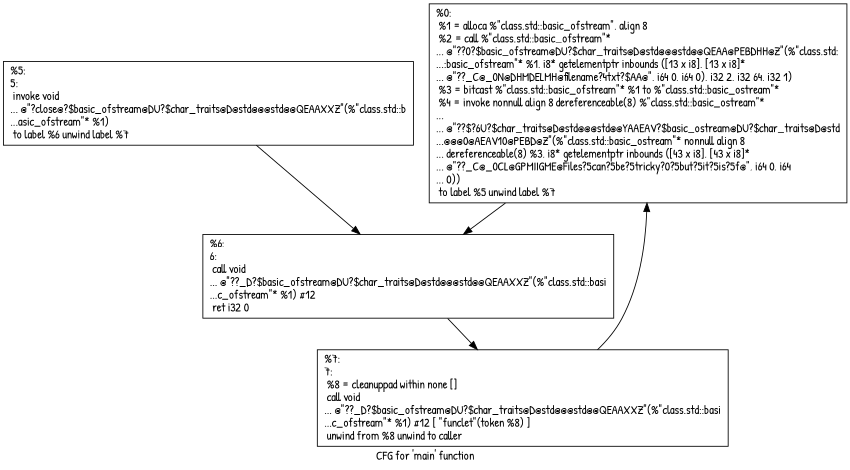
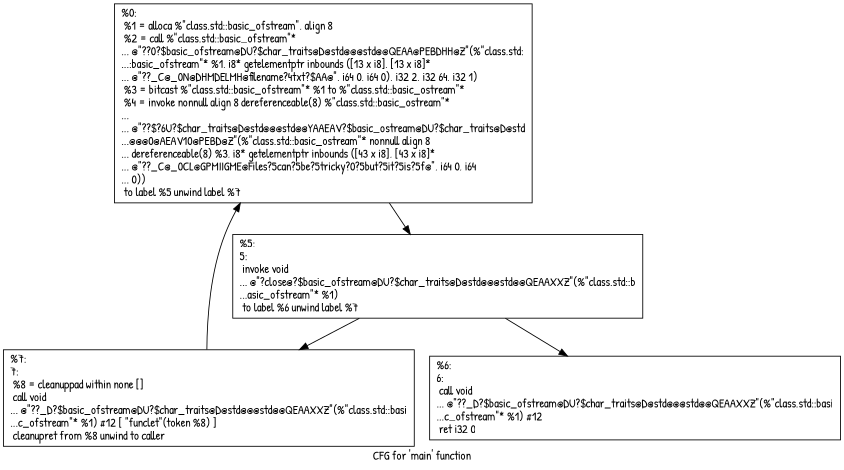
(488, 216) -> (397, 215)
(460, 331) -> (333, 332)
(393, 436) -> (88, 436)
